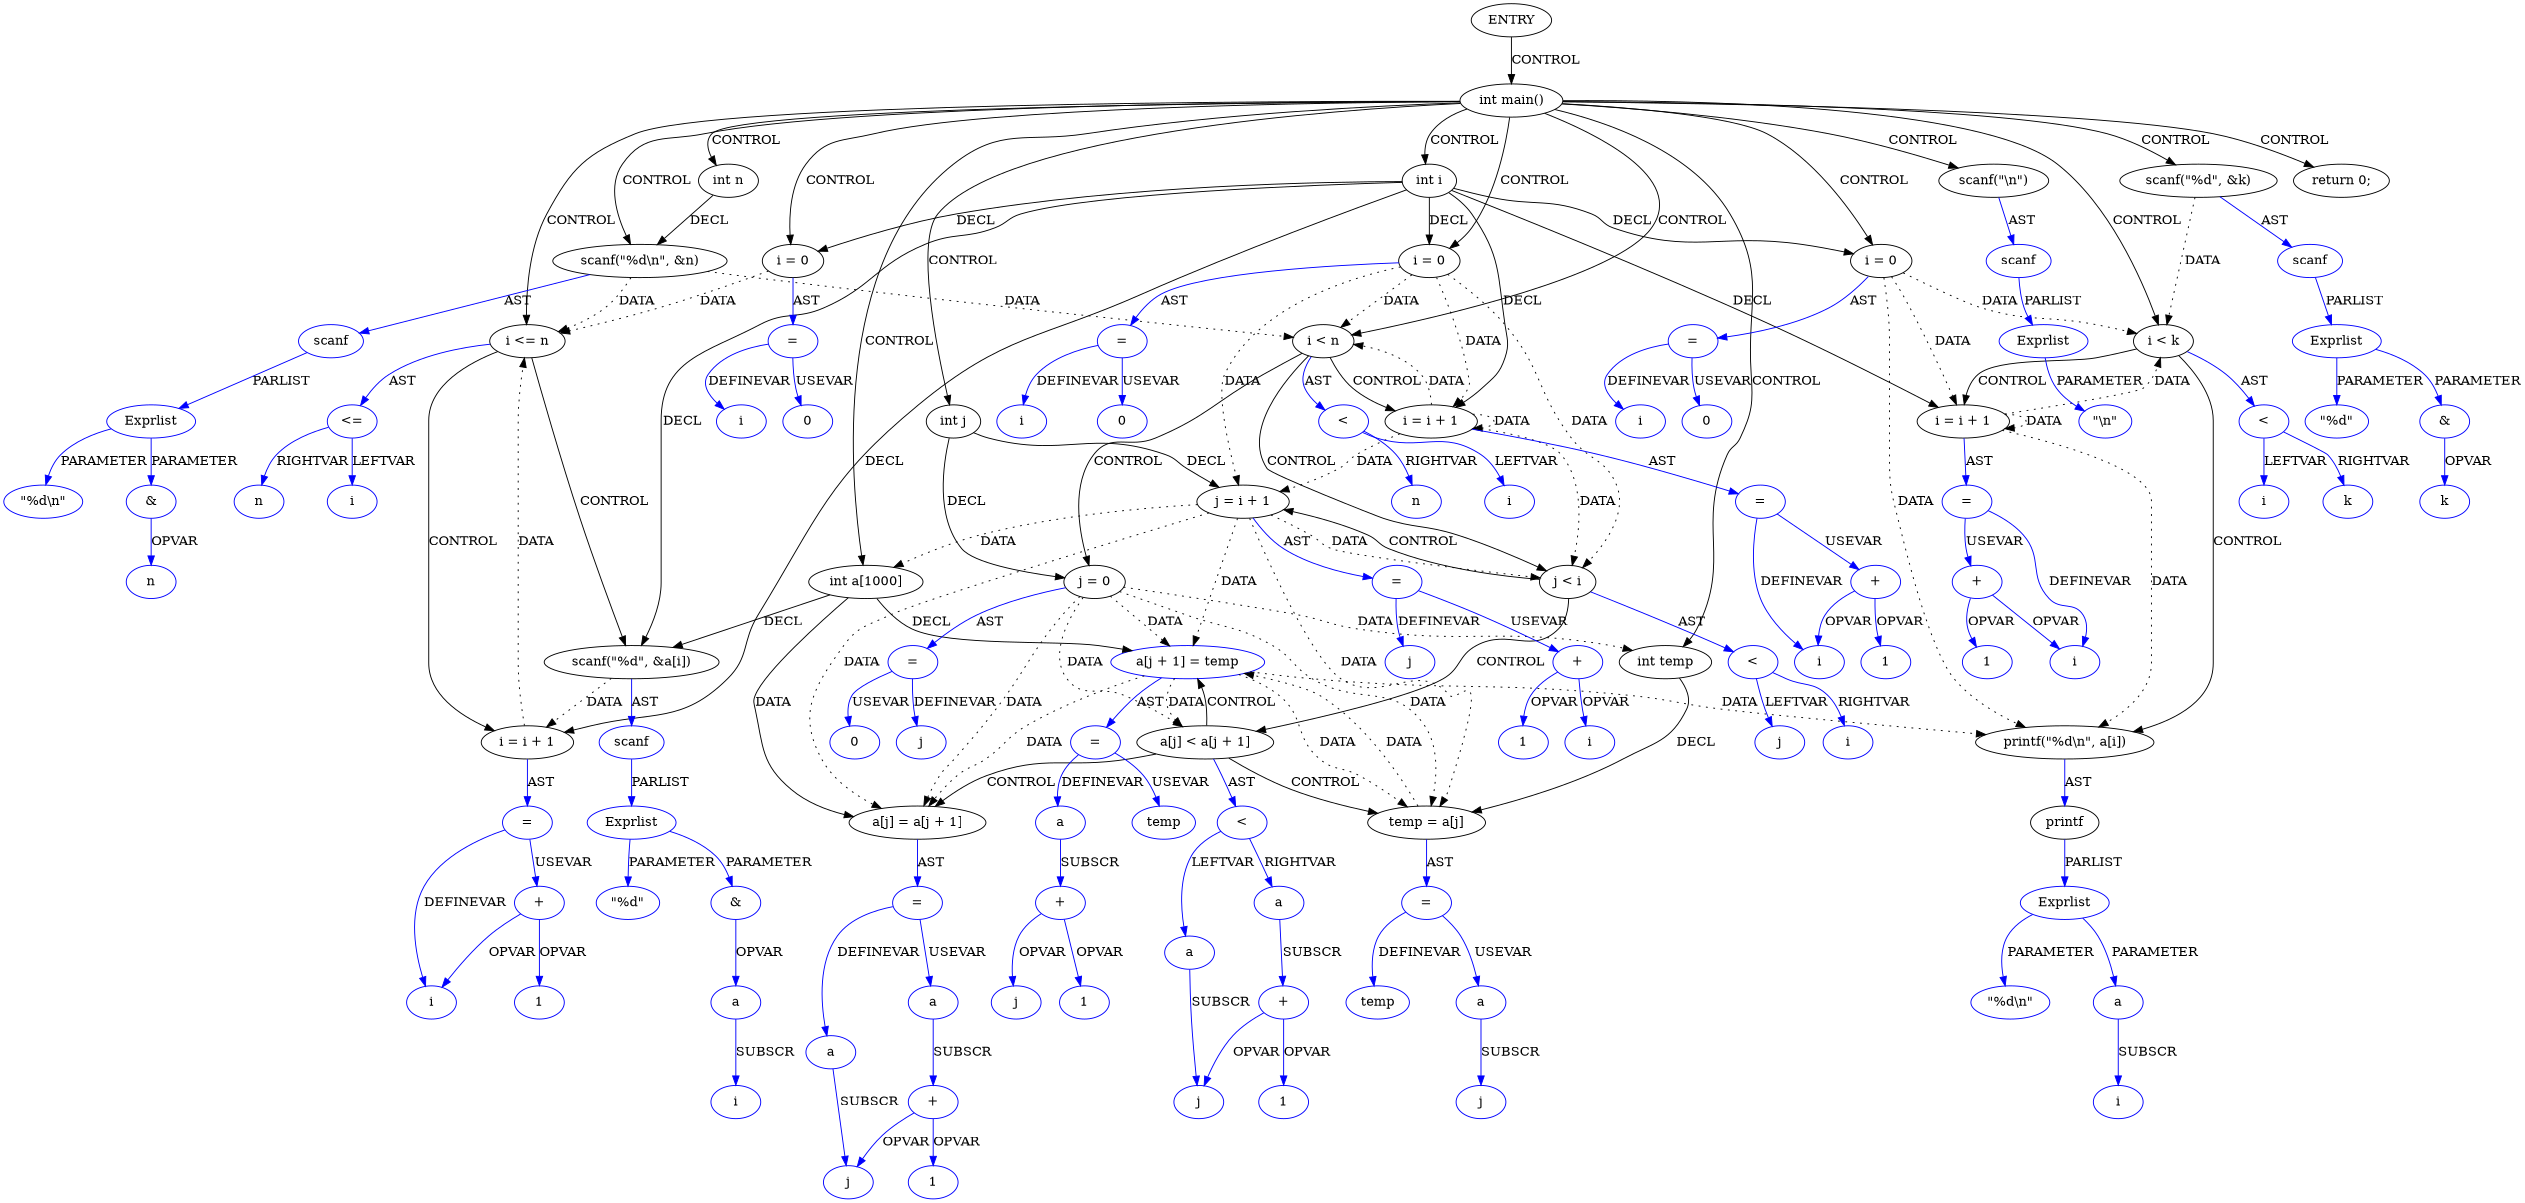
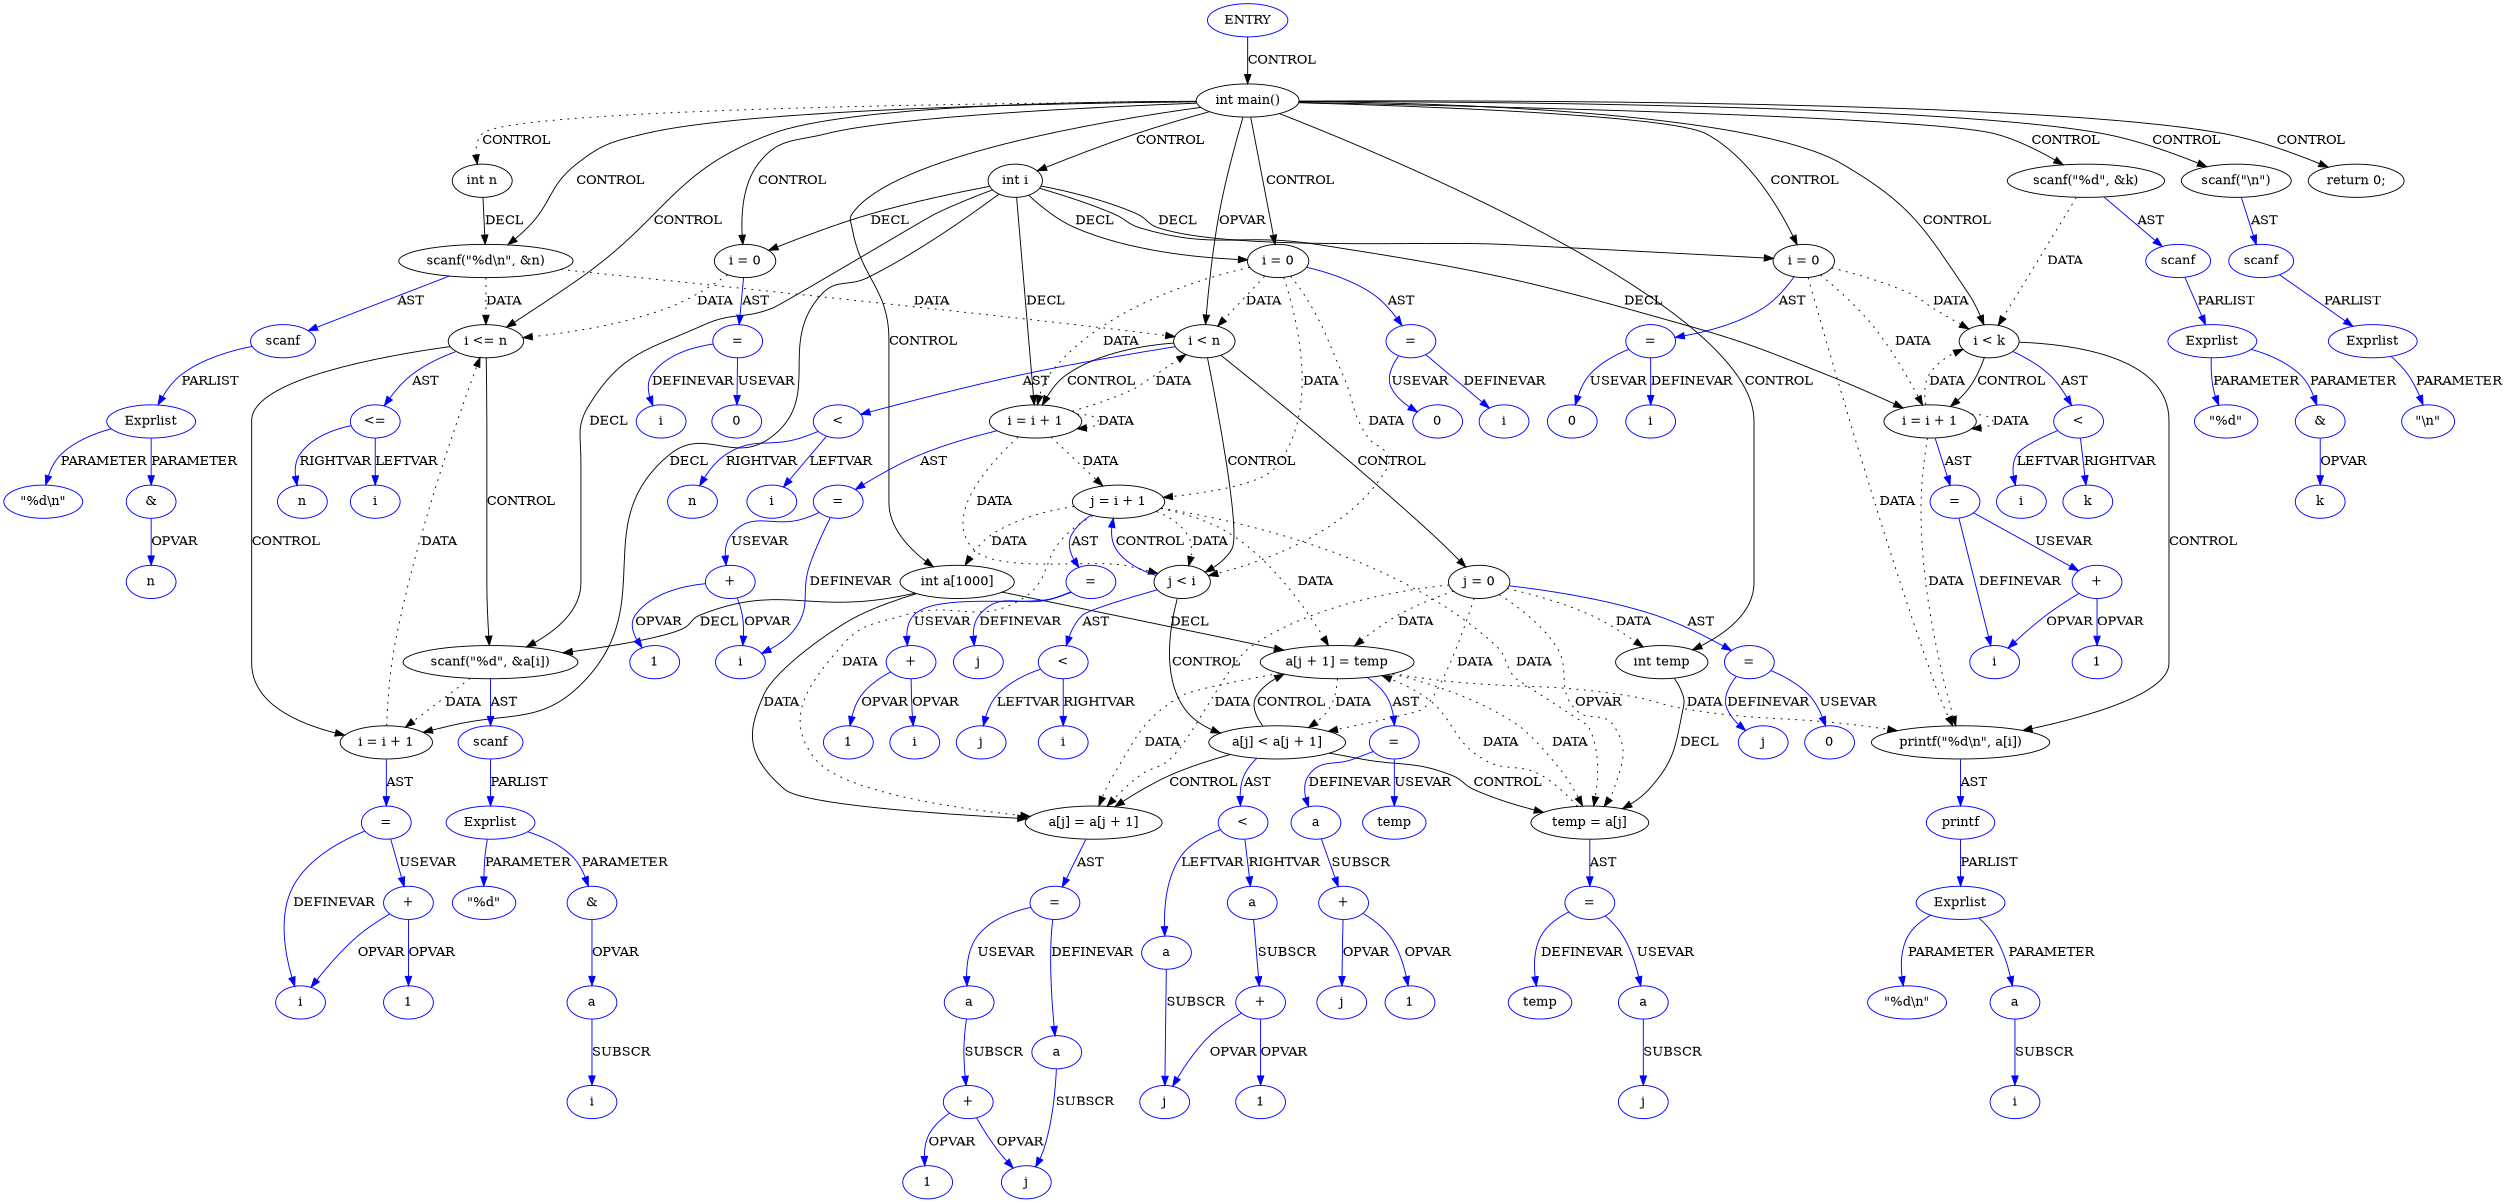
(1511, 20) -> (1248, 20)
(1072, 107) -> (827, 107)
(1692, 221) -> (1243, 221)
(953, 421) -> none
(1407, 555) -> (1125, 559)
(1188, 662) -> (1337, 662)
(1428, 702) -> (1599, 702)
(2065, 823) -> (1961, 823)
